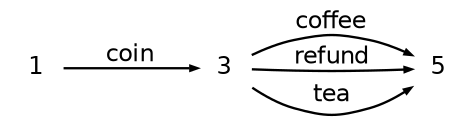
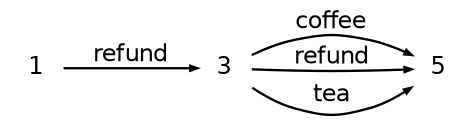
(131, 55) -> (131, 55)
